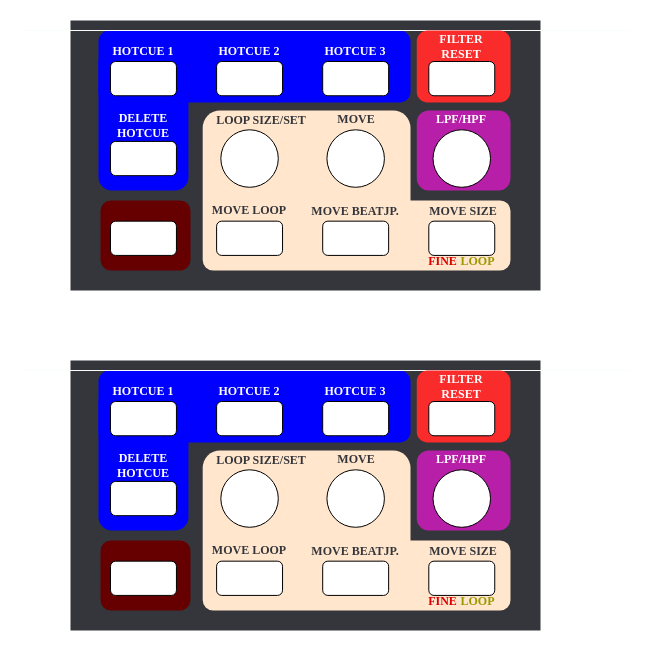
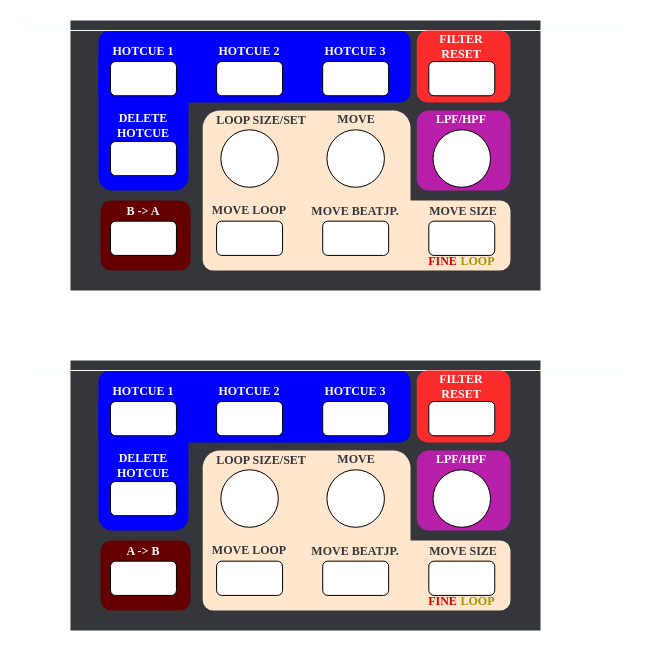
none -> (143, 211)
none -> (143, 551)
